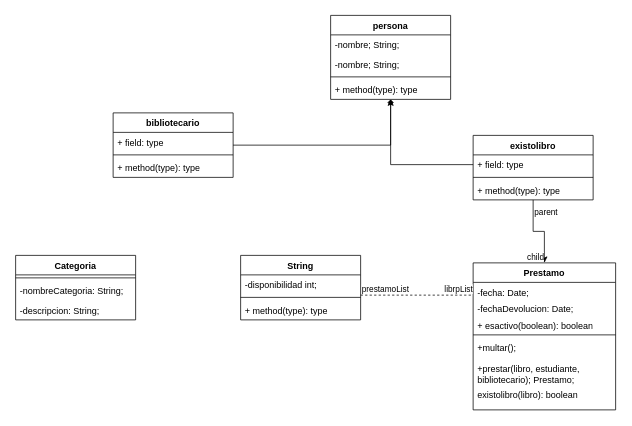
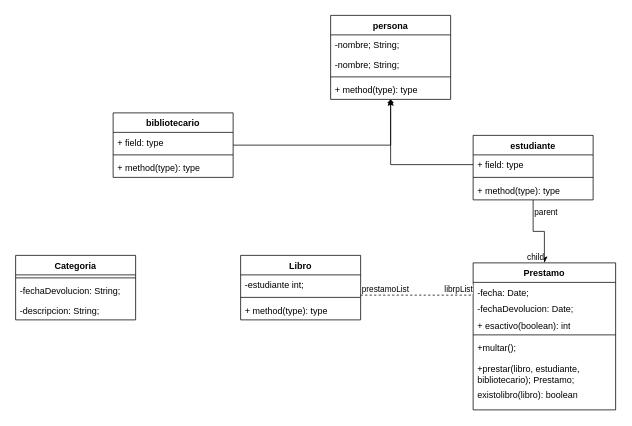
(533, 146) -> (533, 146)
(300, 266) -> (300, 266)
(286, 286) -> (281, 286)
(76, 297) -> (76, 292)
(541, 326) -> (531, 326)
